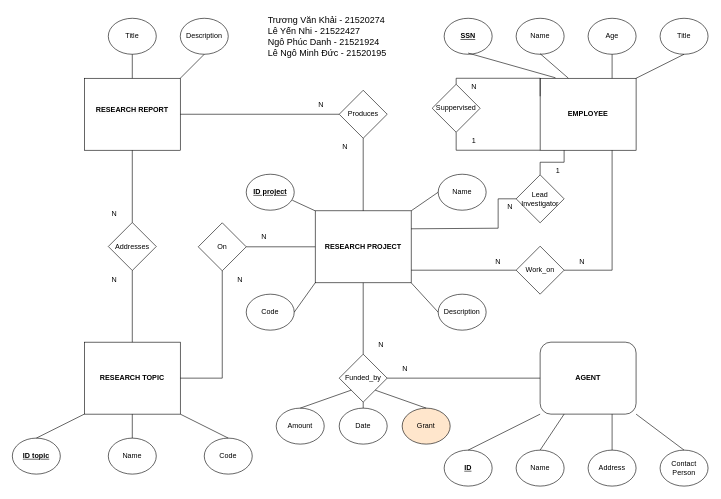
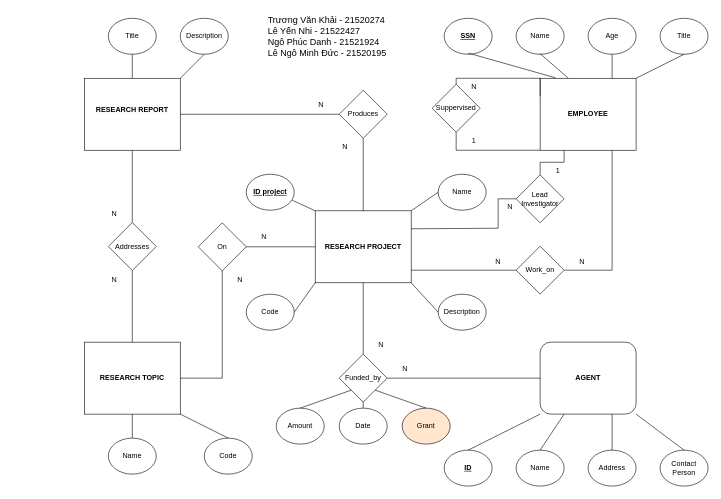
(60, 427) -> none
(36, 456) -> none
